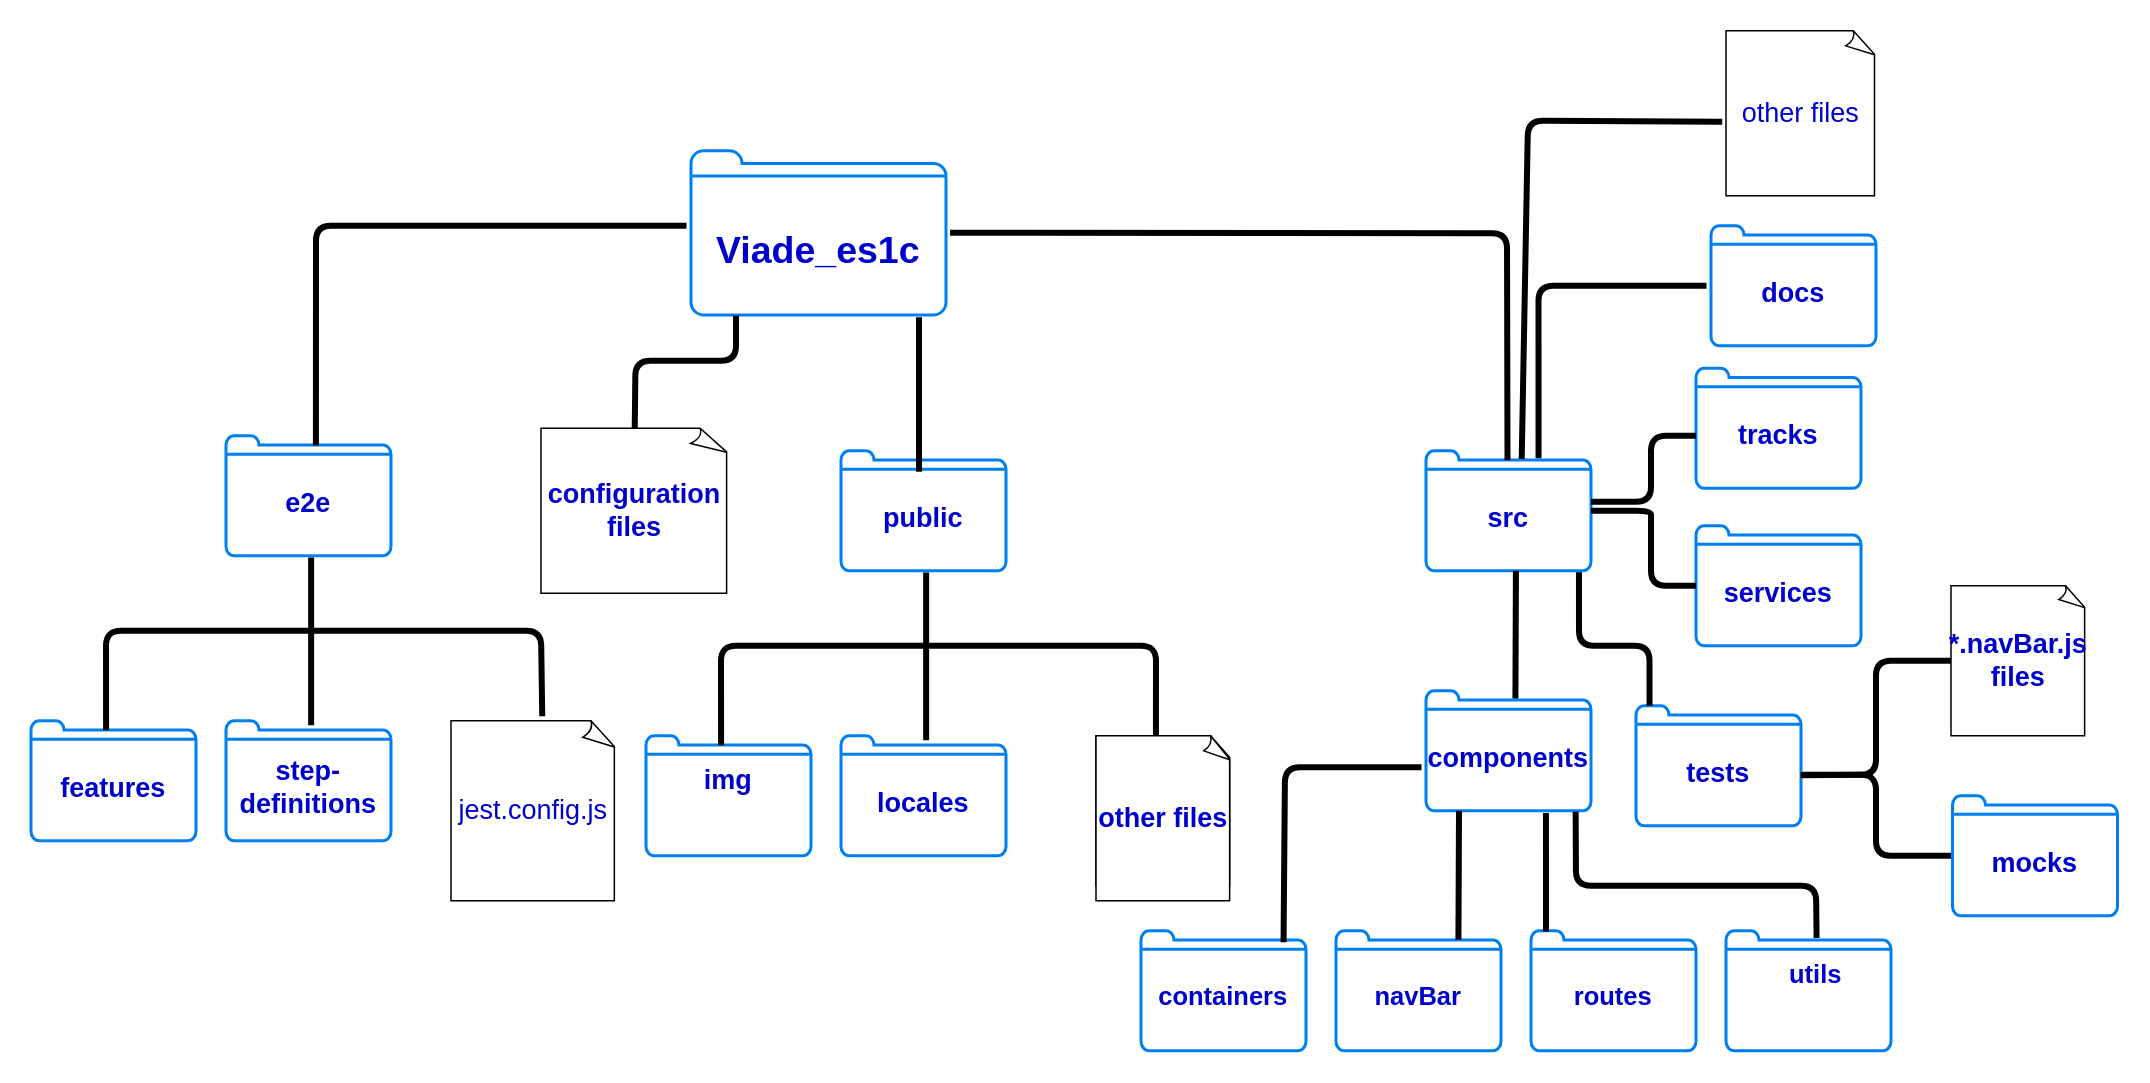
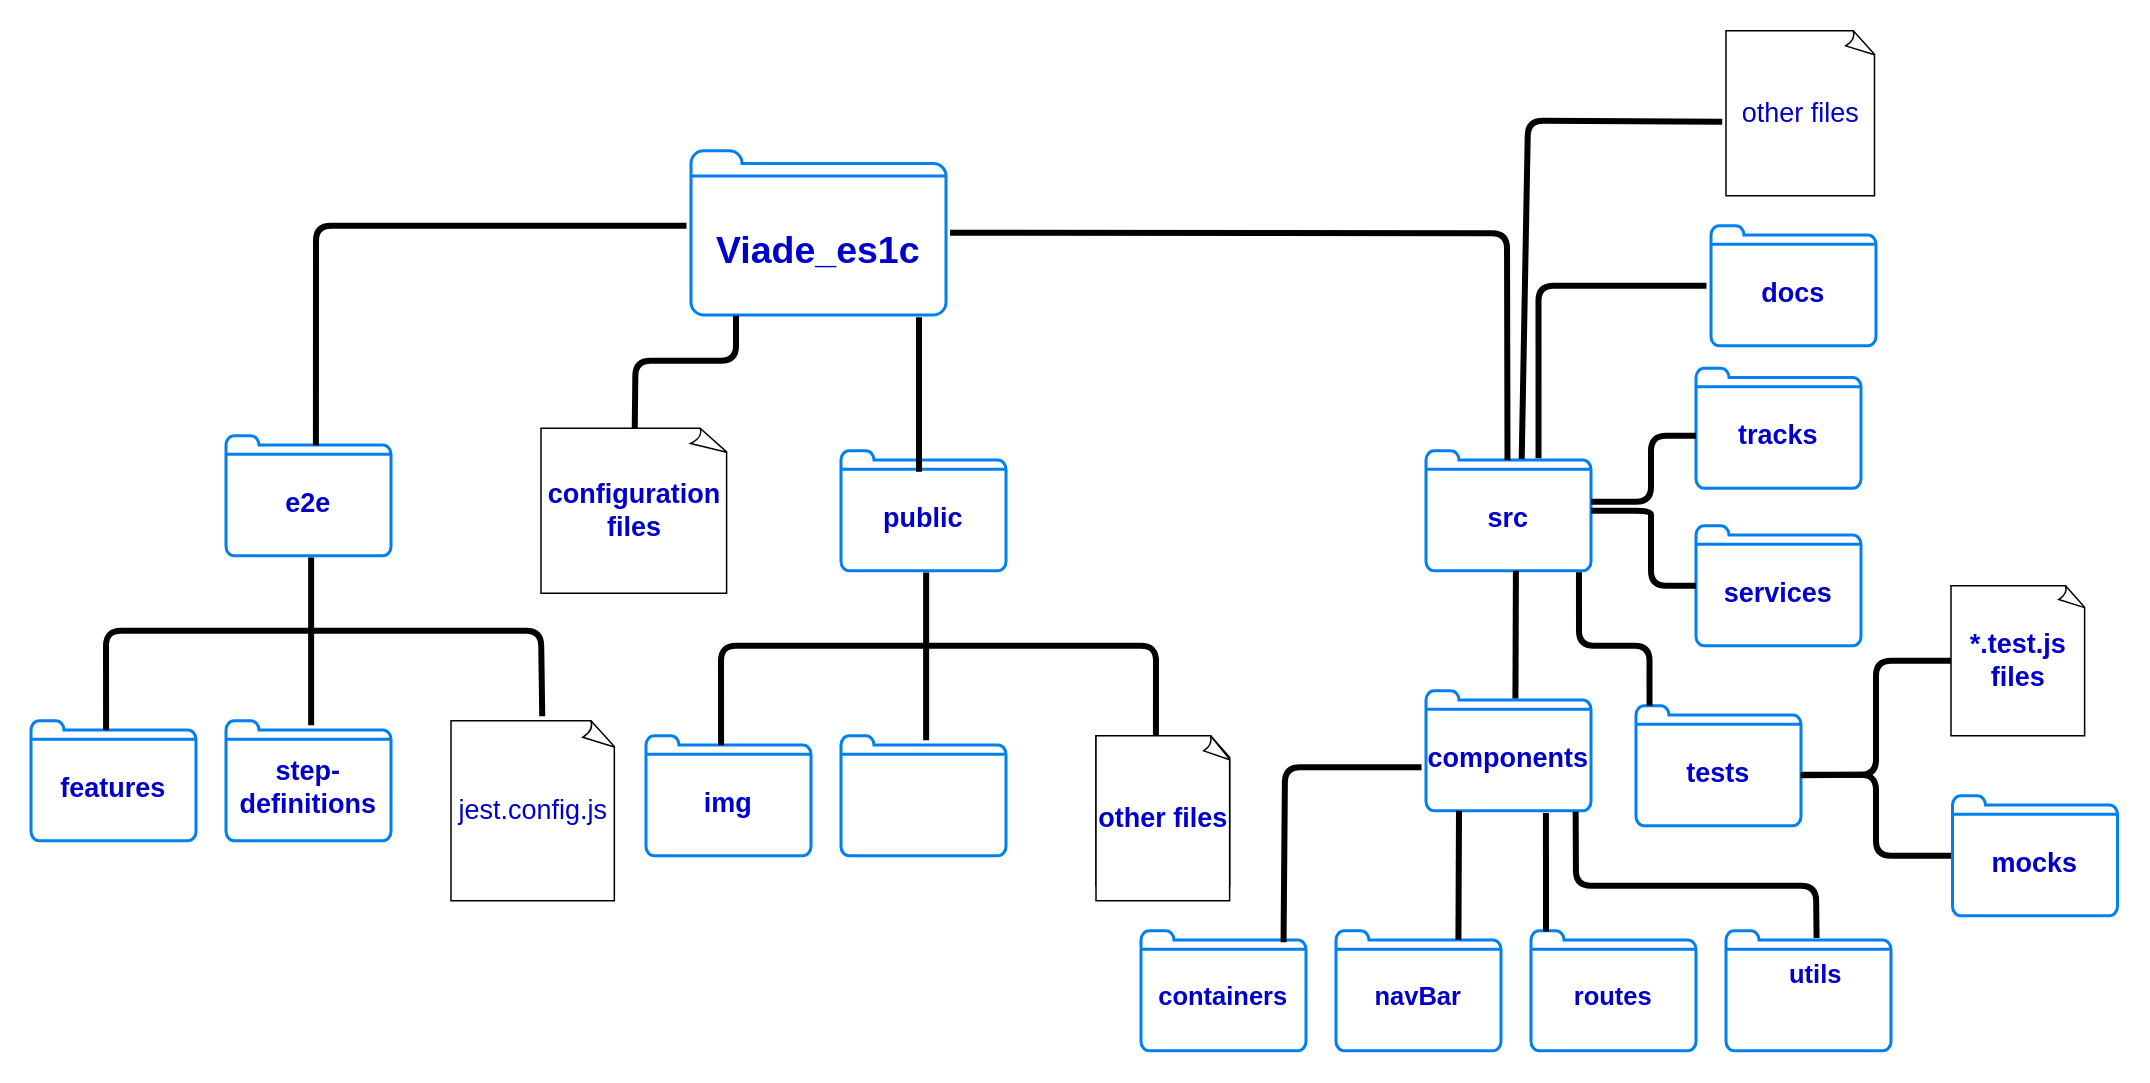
(2018, 661) -> (2018, 661)
(728, 781) -> (728, 803)
(923, 803) -> none
